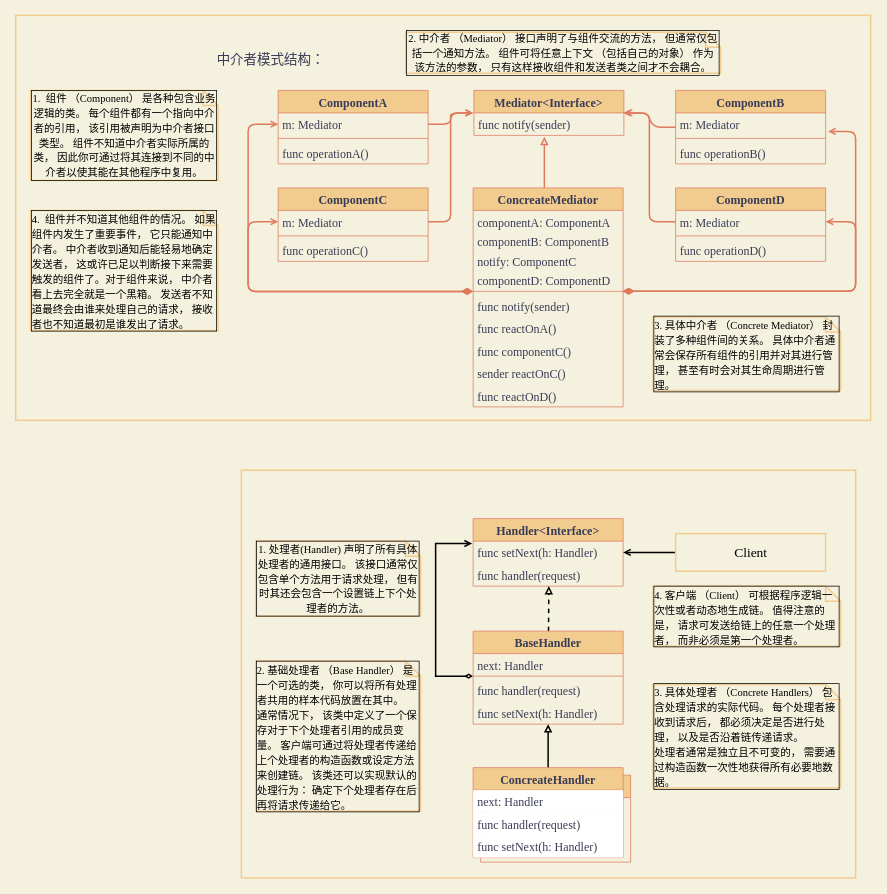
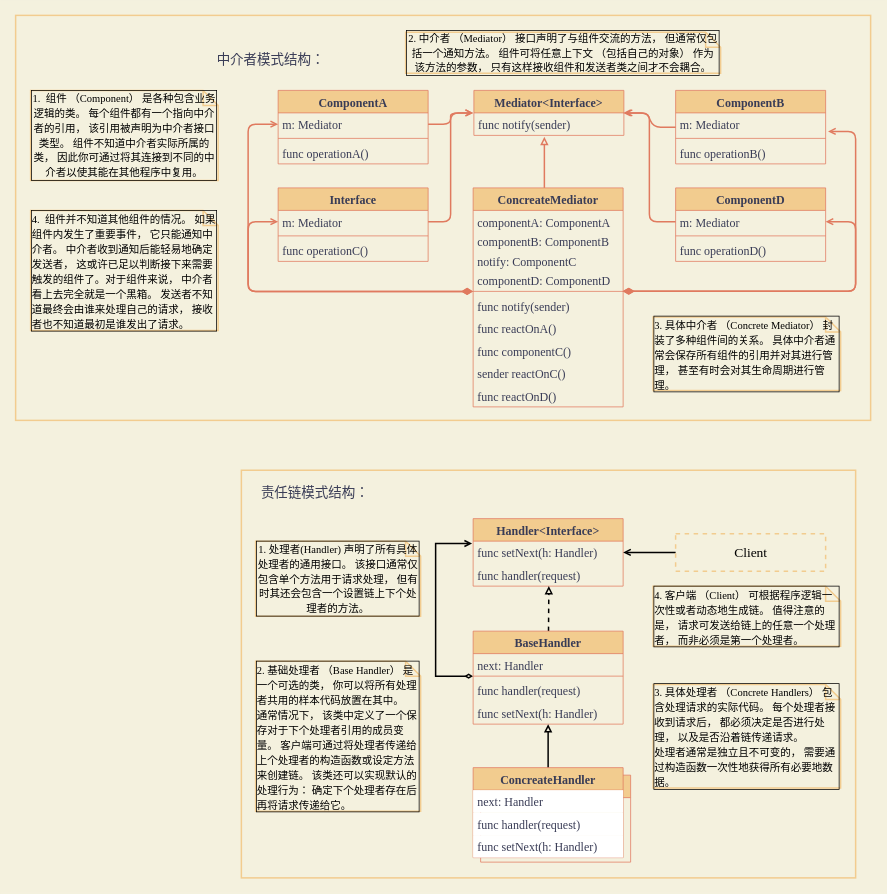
(353, 200) -> (353, 200)
none -> (315, 493)
(750, 552) -> (750, 552)
